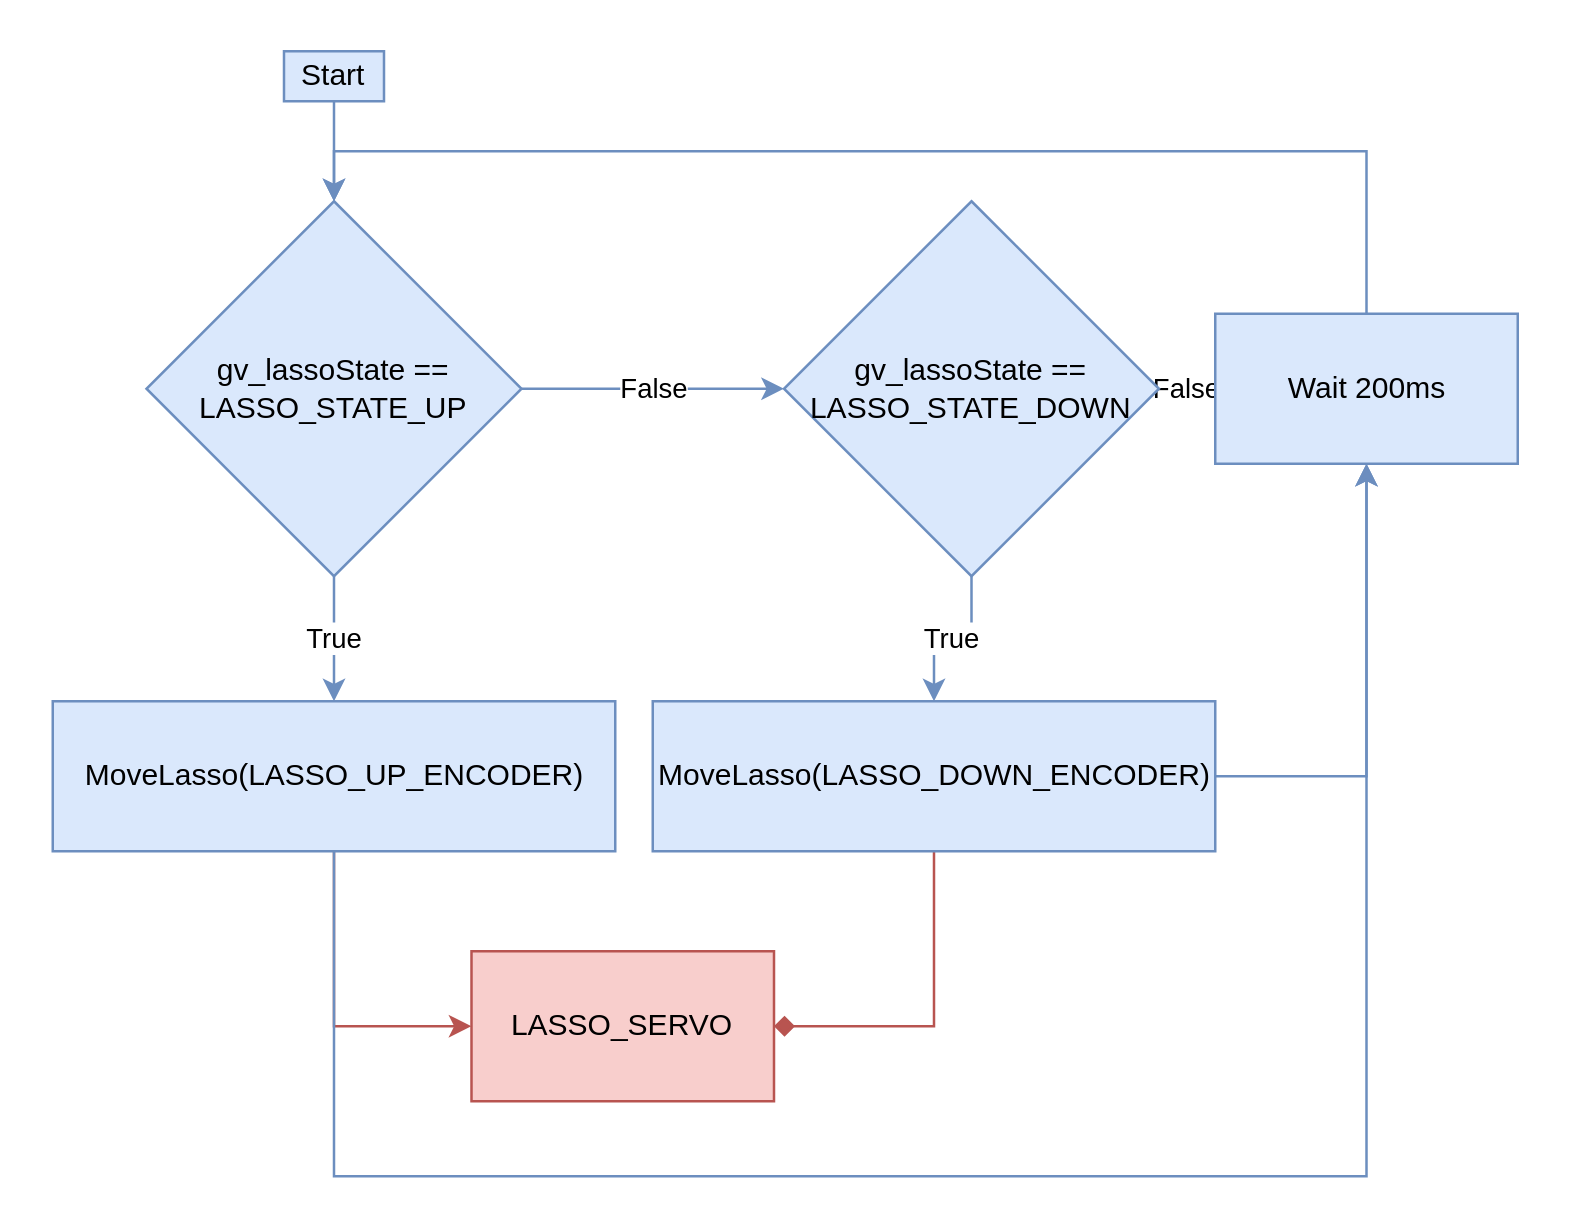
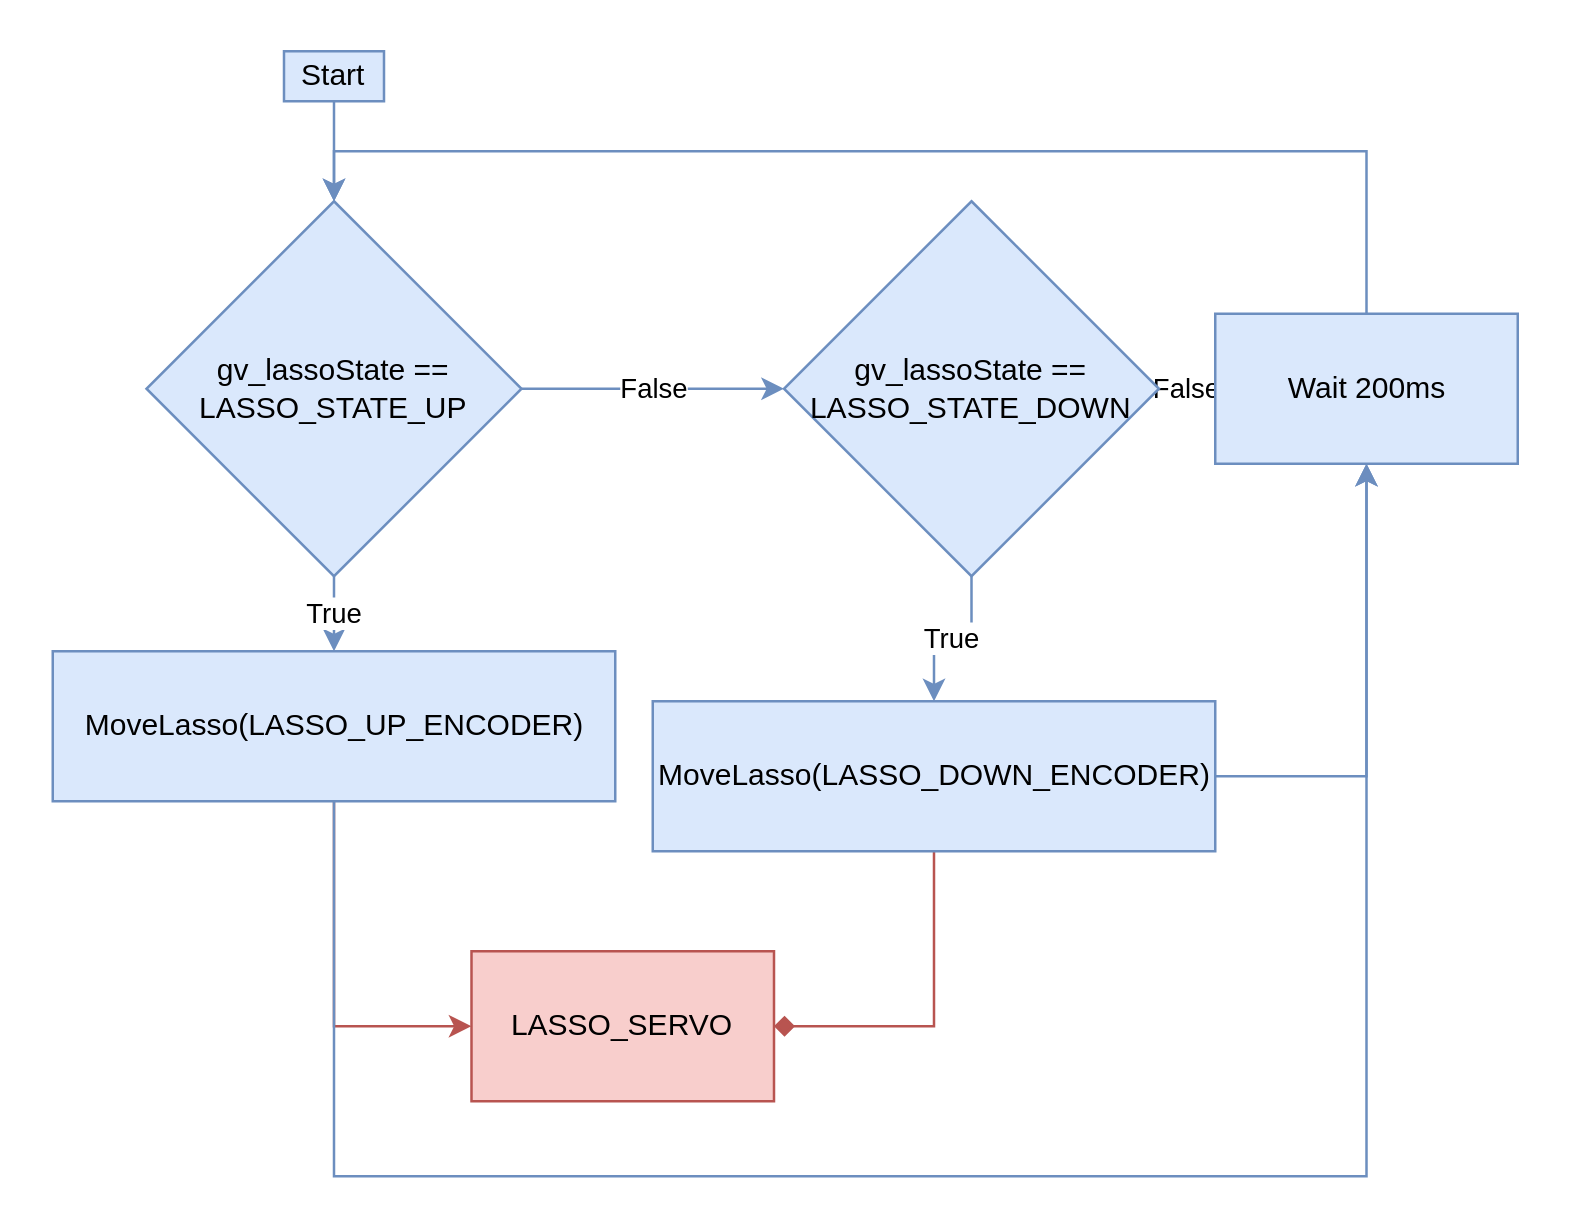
(334, 776) -> (334, 726)
